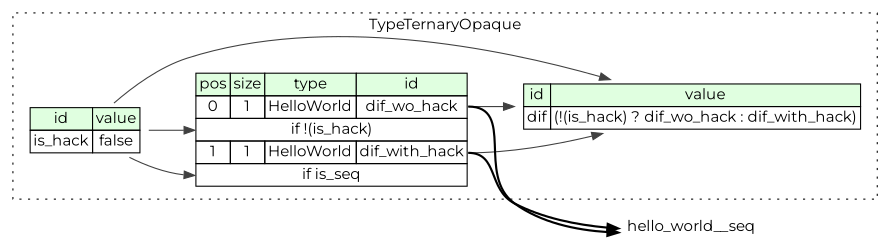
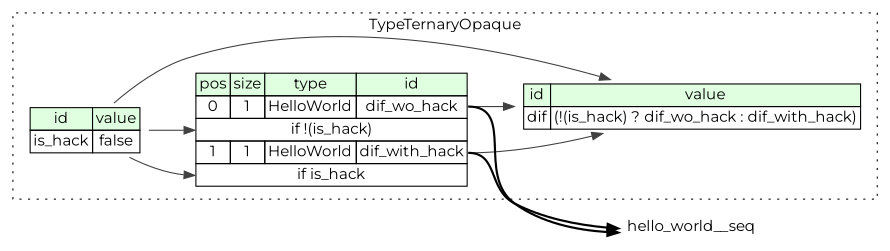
(332, 174) -> (332, 174)
